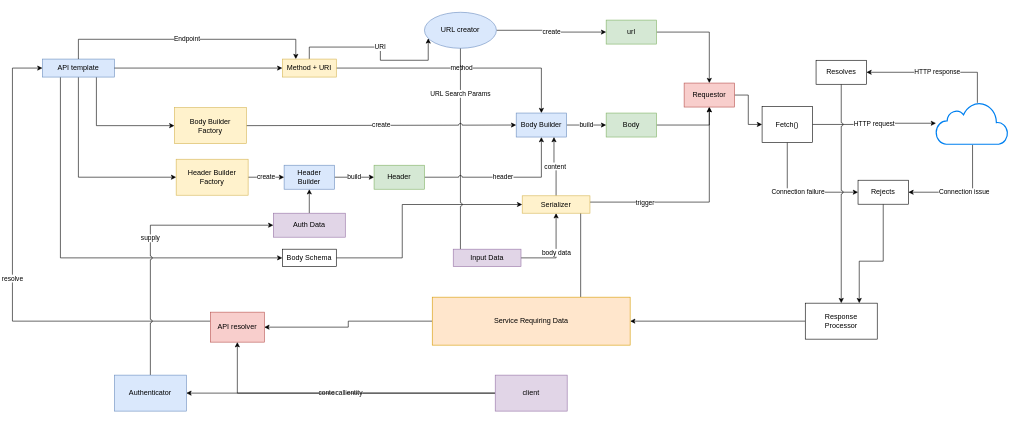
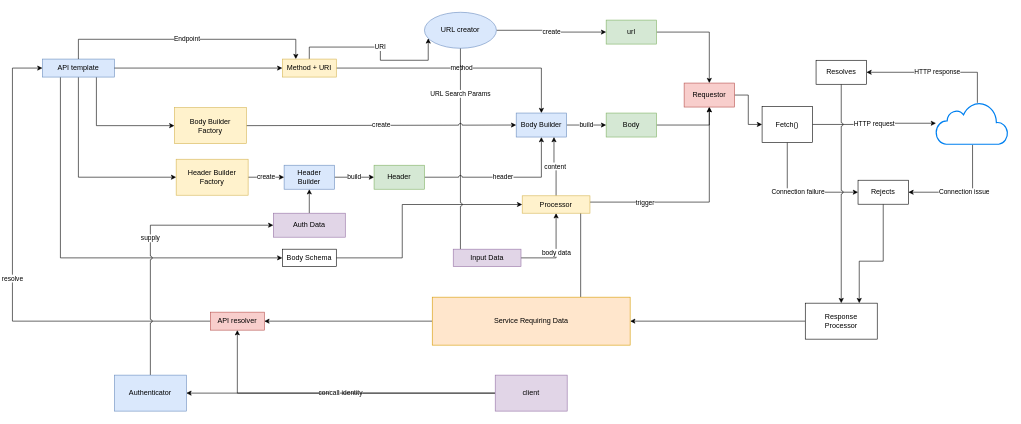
(556, 205) -> (556, 205)
(237, 327) -> (237, 321)
